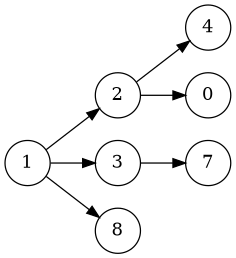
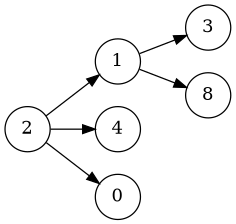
(68, 133) -> (68, 99)
(208, 163) -> none
